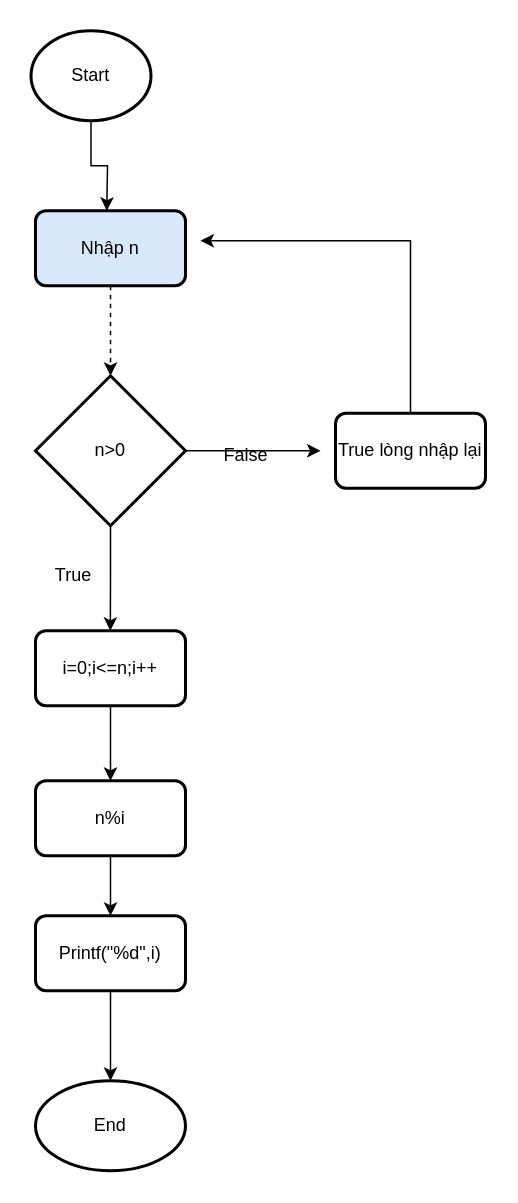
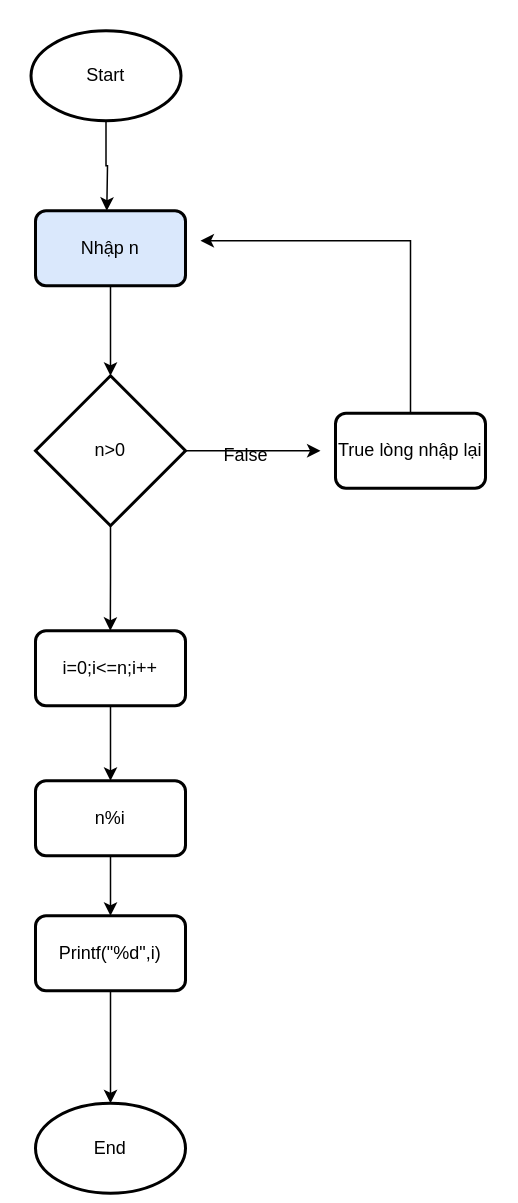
(91, 76) -> (106, 76)
(110, 327) -> (110, 327)
(73, 575) -> none
(110, 1126) -> (110, 1148)
